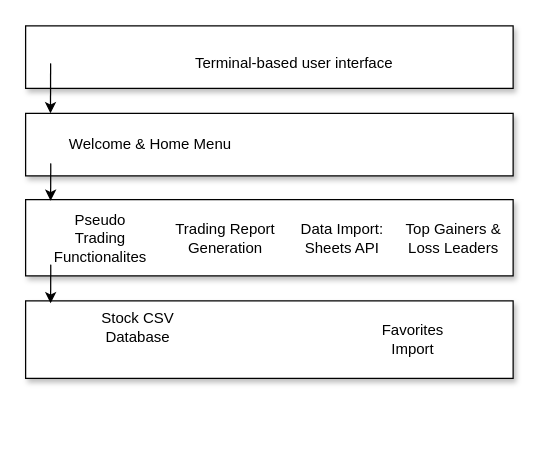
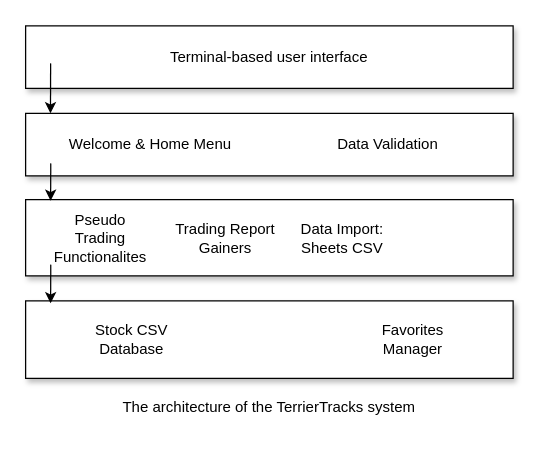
(294, 63) -> (269, 57)
none -> (388, 144)
(226, 238) -> (226, 238)
(343, 238) -> (343, 238)
(454, 238) -> none
(138, 327) -> (132, 339)
(413, 339) -> (413, 339)
none -> (269, 407)
